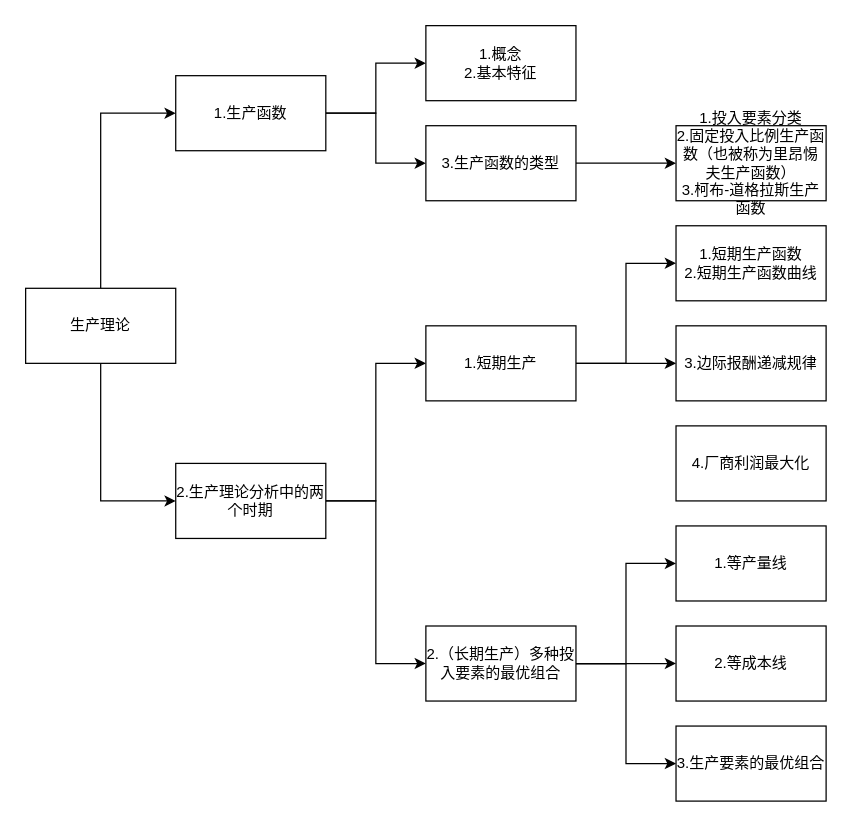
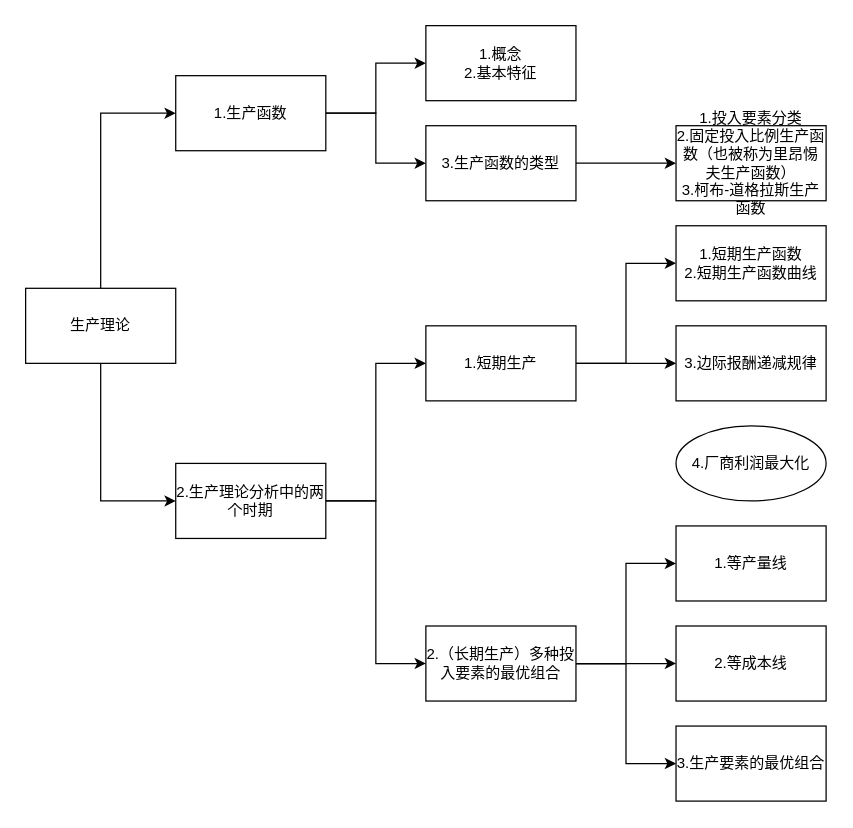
(751, 463) -> (751, 463)
